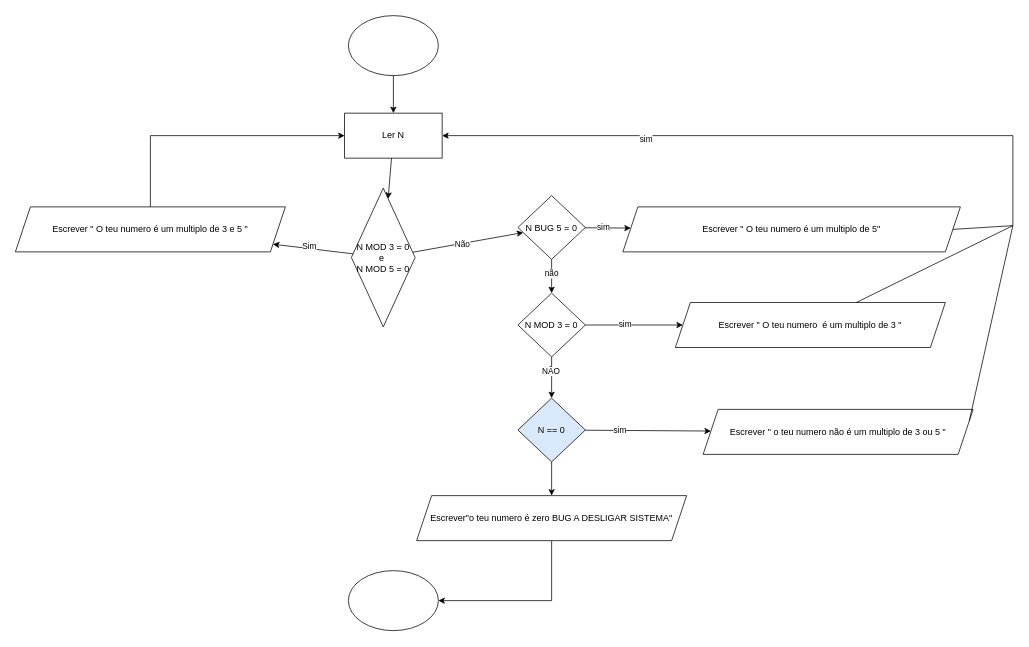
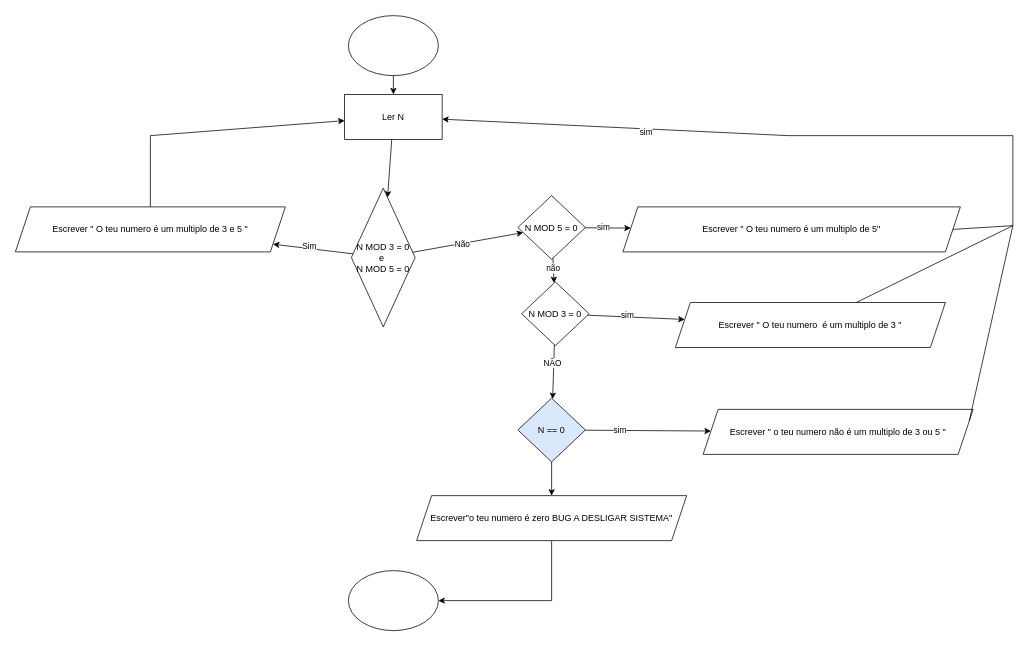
(393, 135) -> (393, 117)
(552, 228) -> (552, 228)
(552, 325) -> (555, 314)
